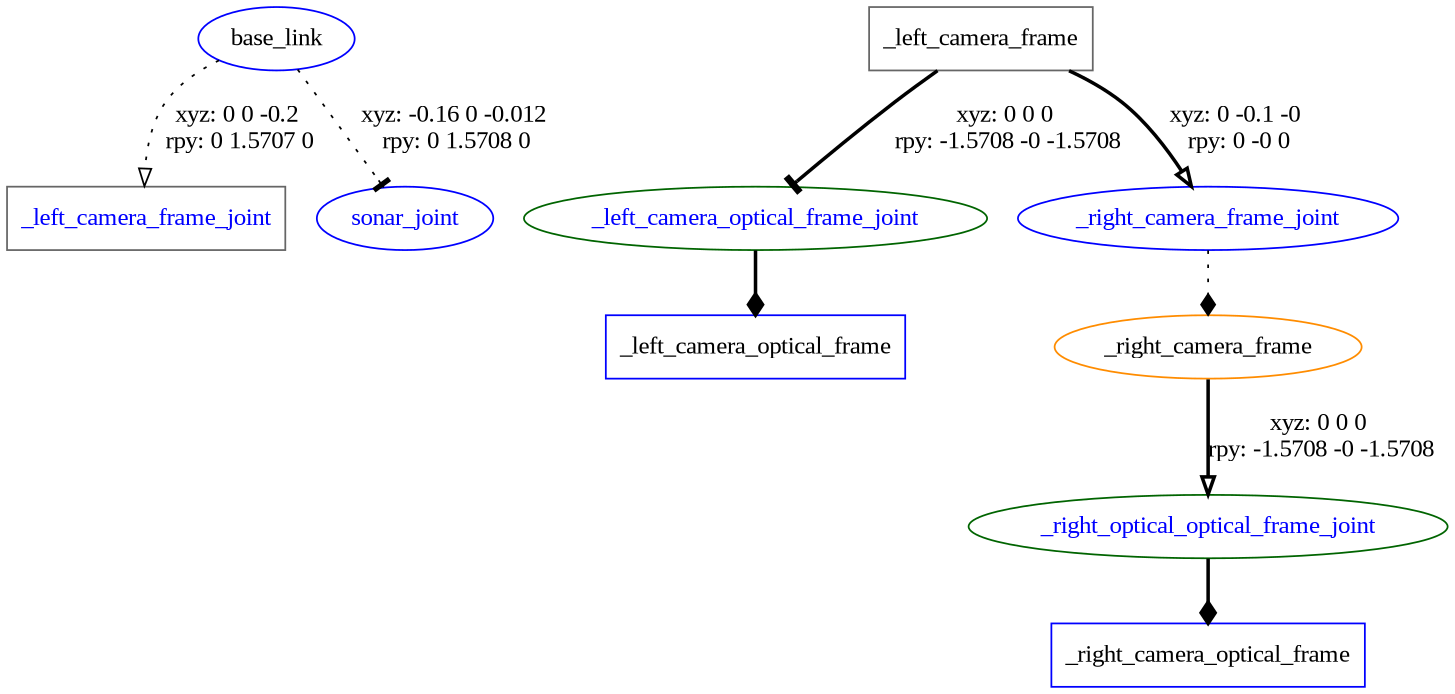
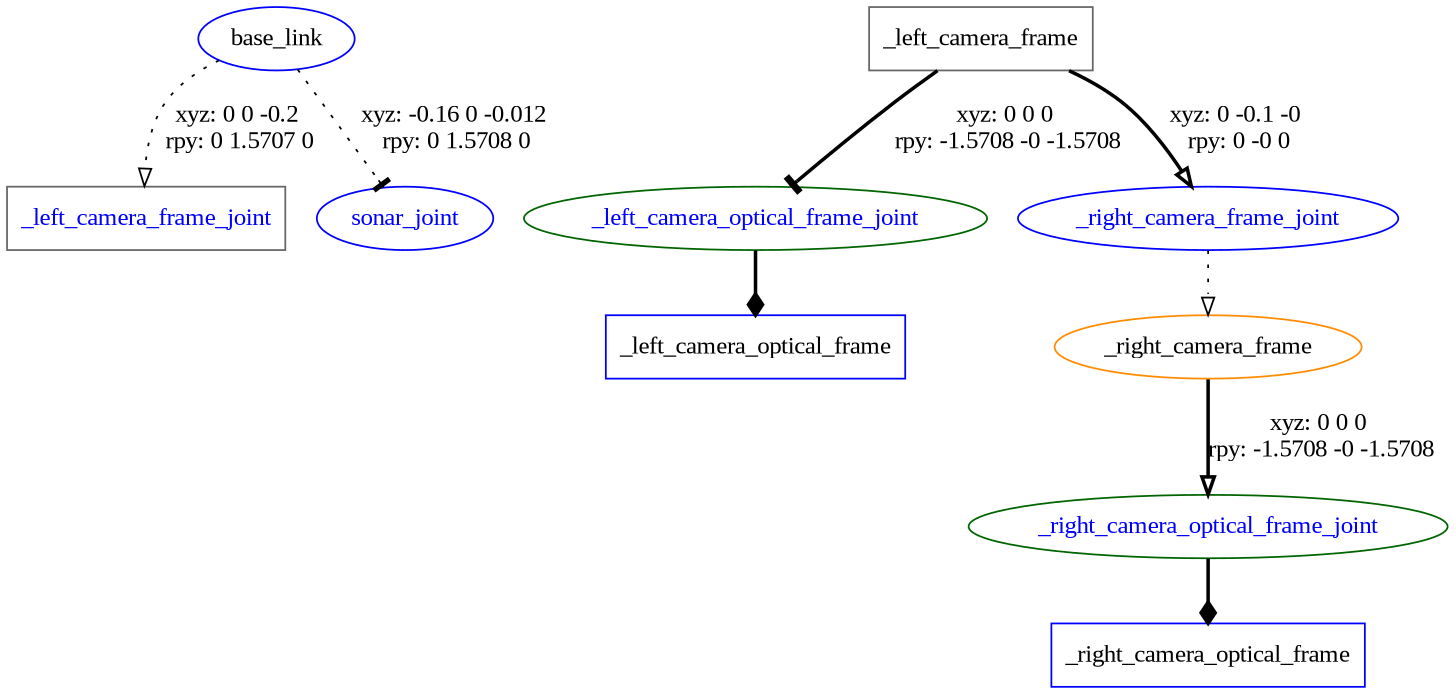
(1208, 272) -> (1208, 272)
(1208, 527) -> (1208, 527)
